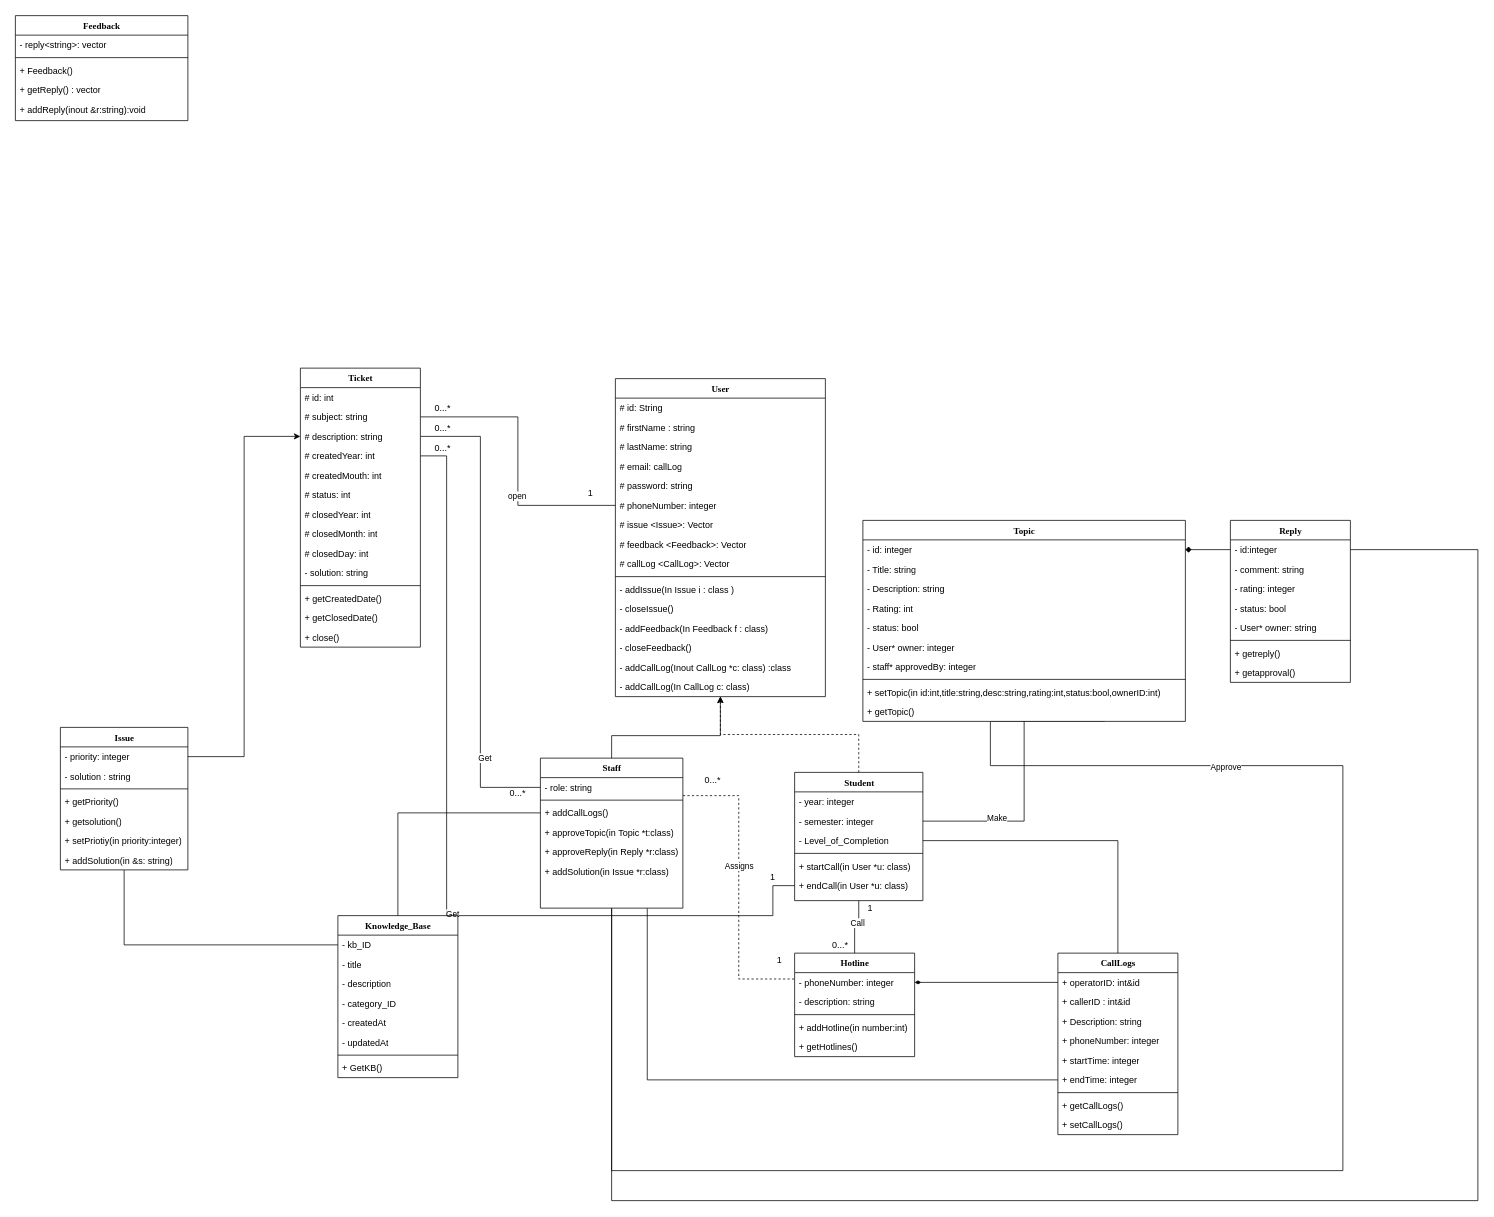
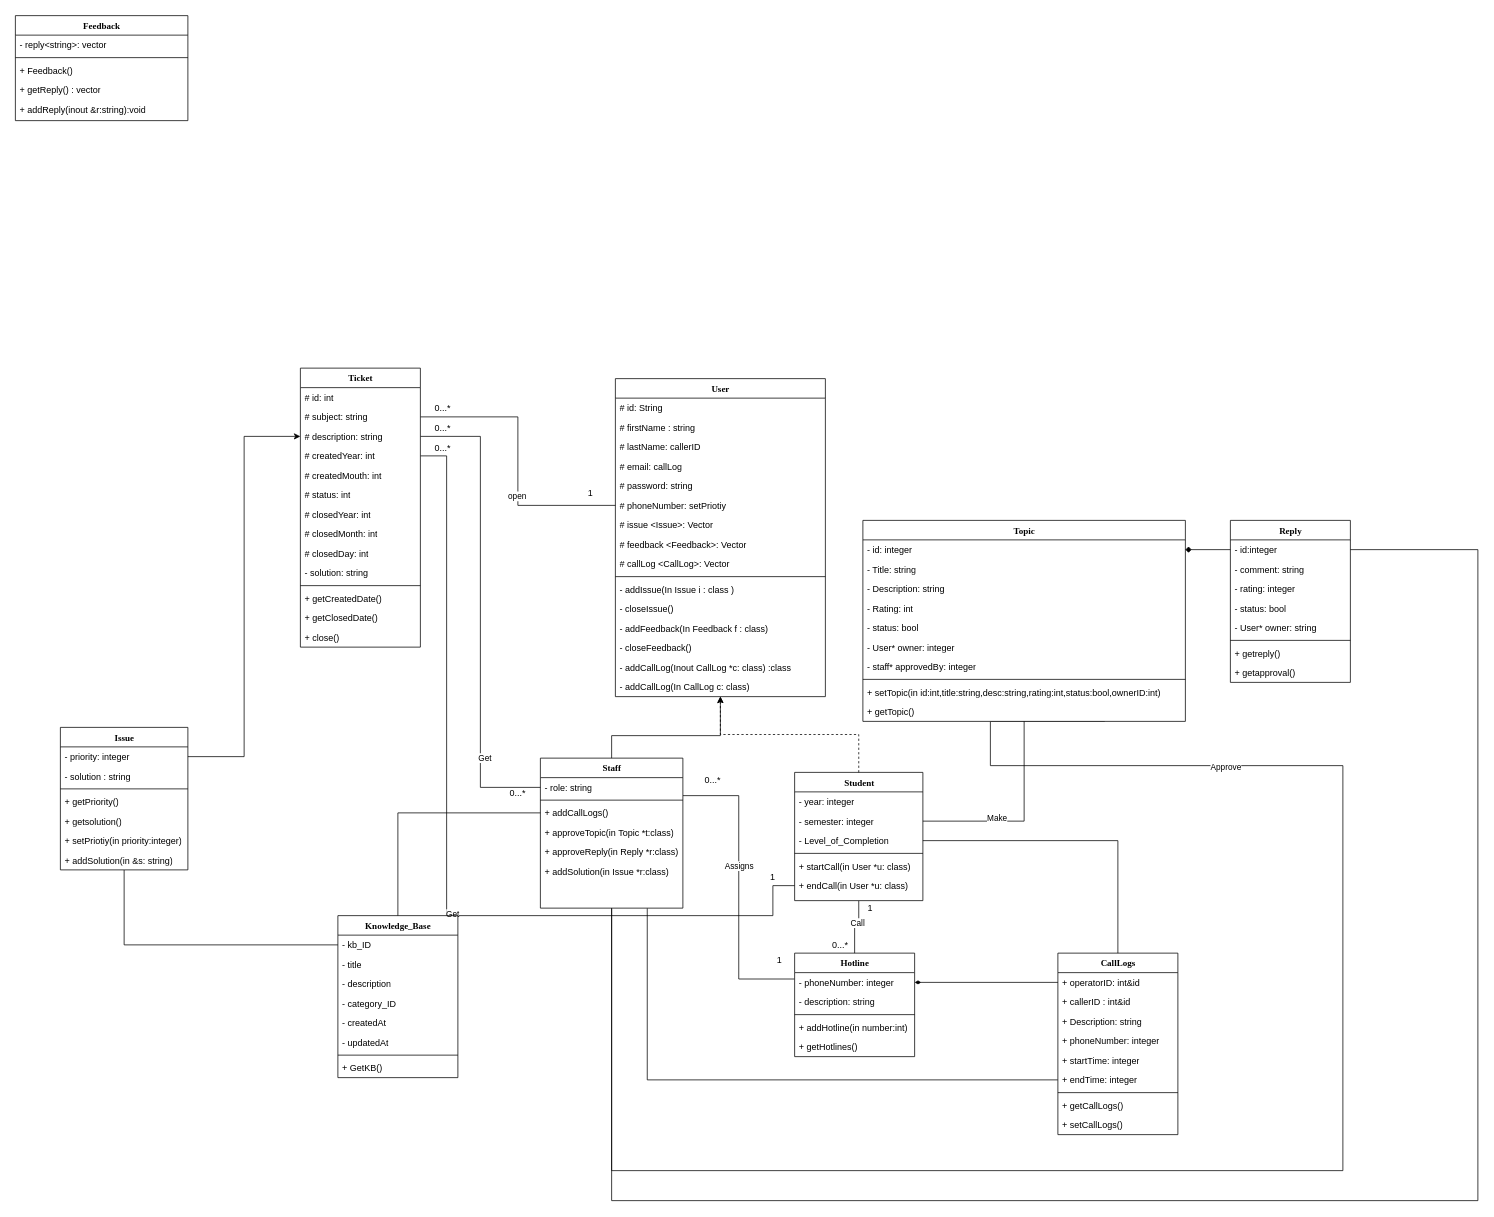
(661, 448) -> (664, 448)
(672, 506) -> (678, 506)
(739, 951) -> (739, 951)
